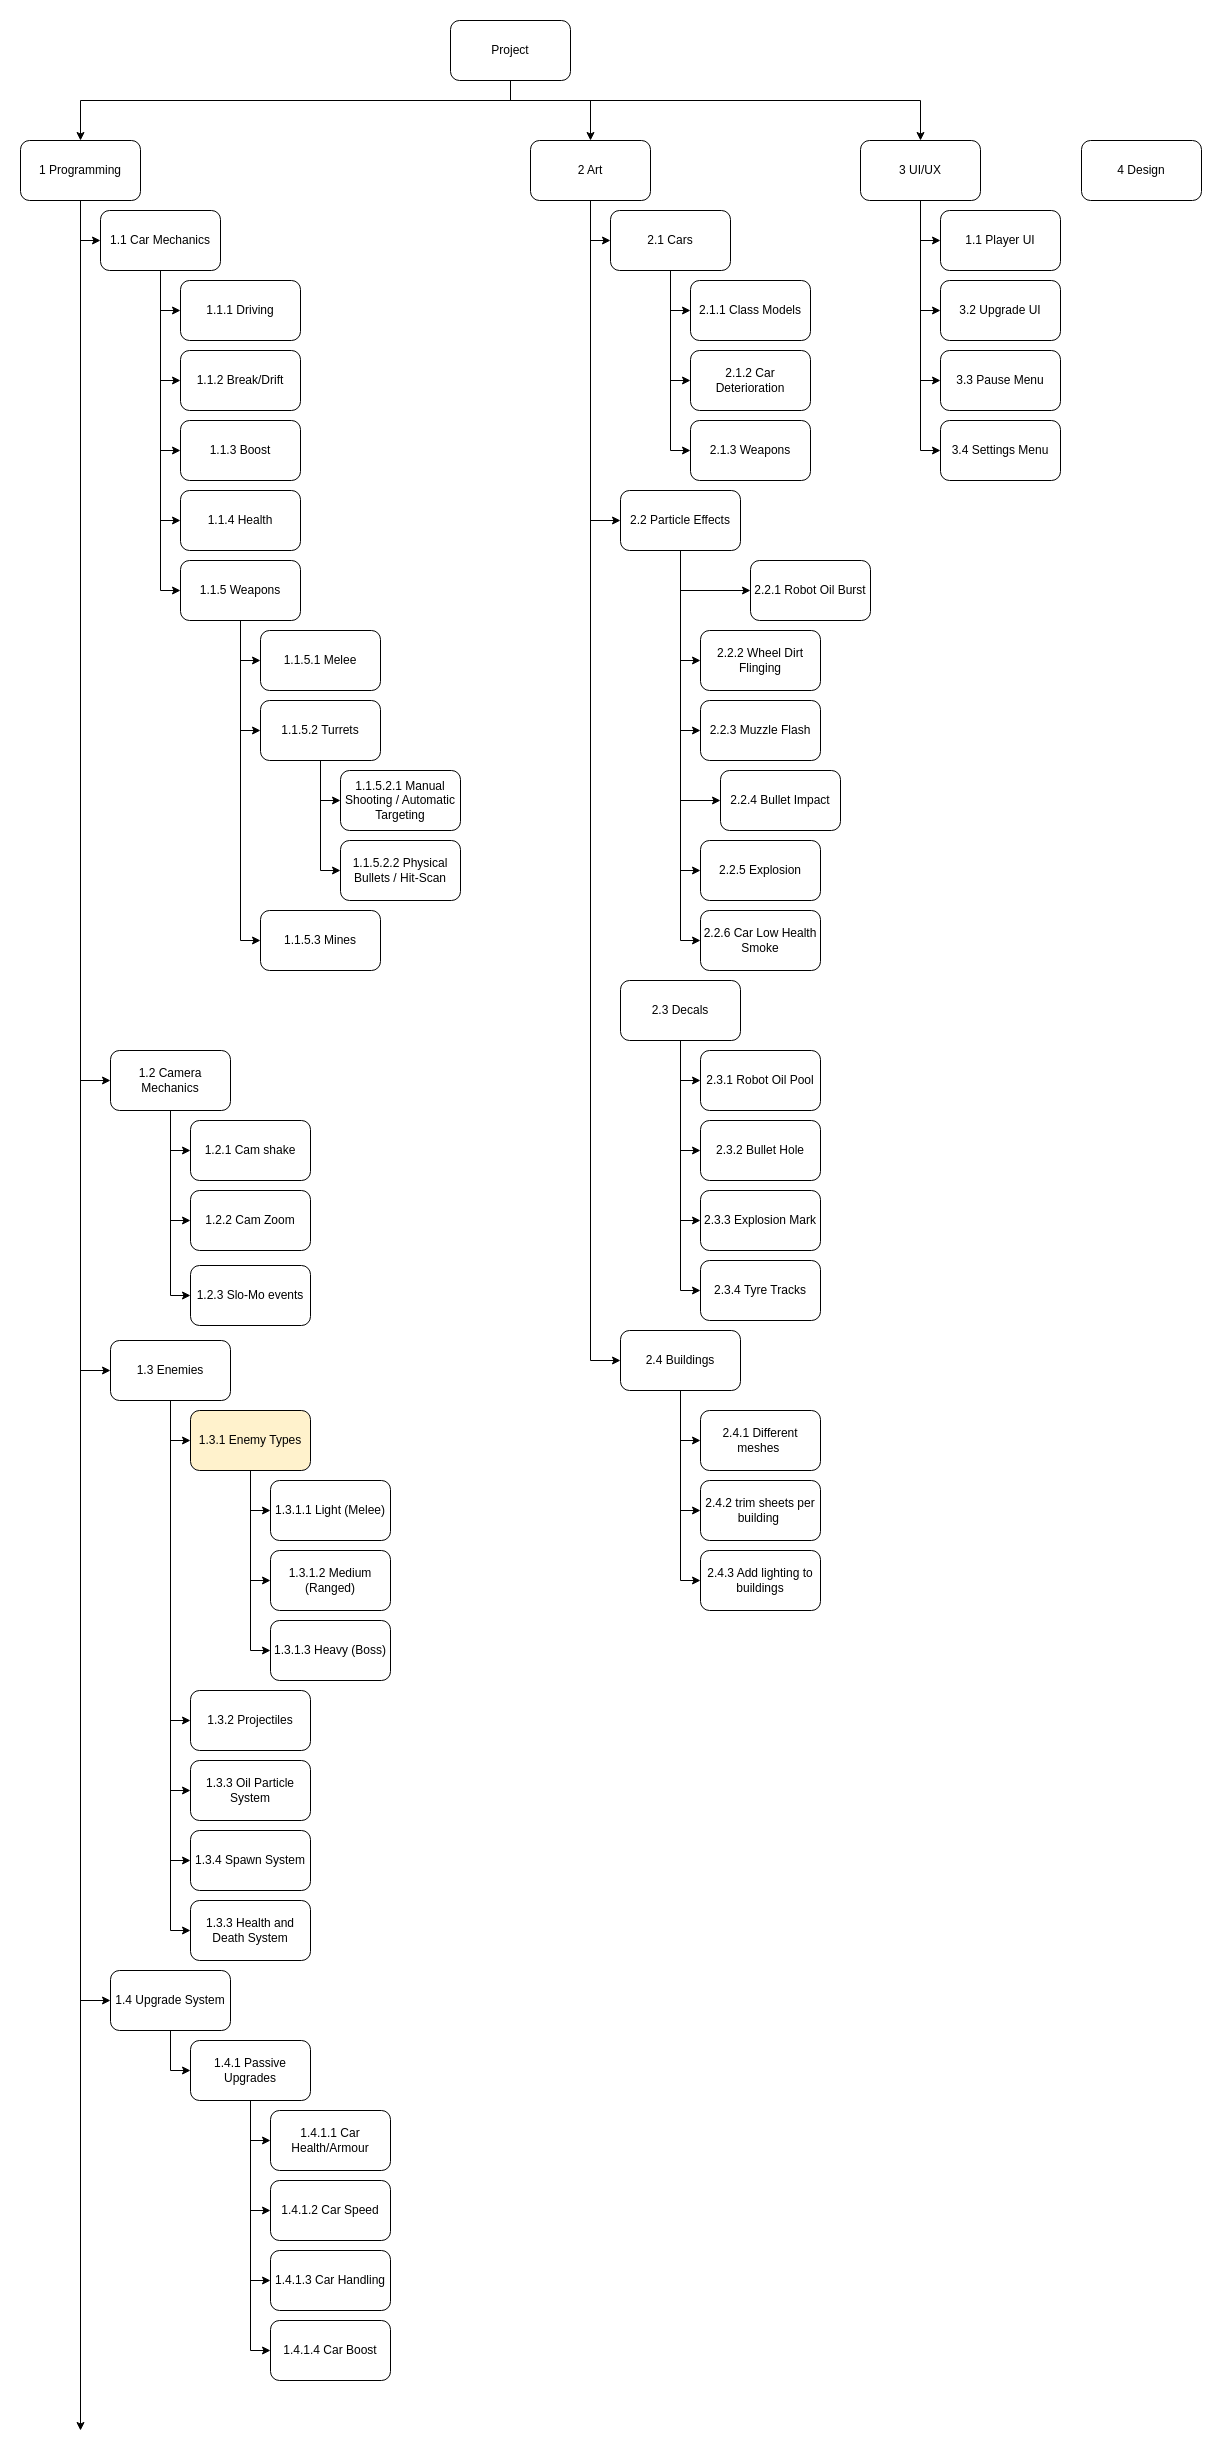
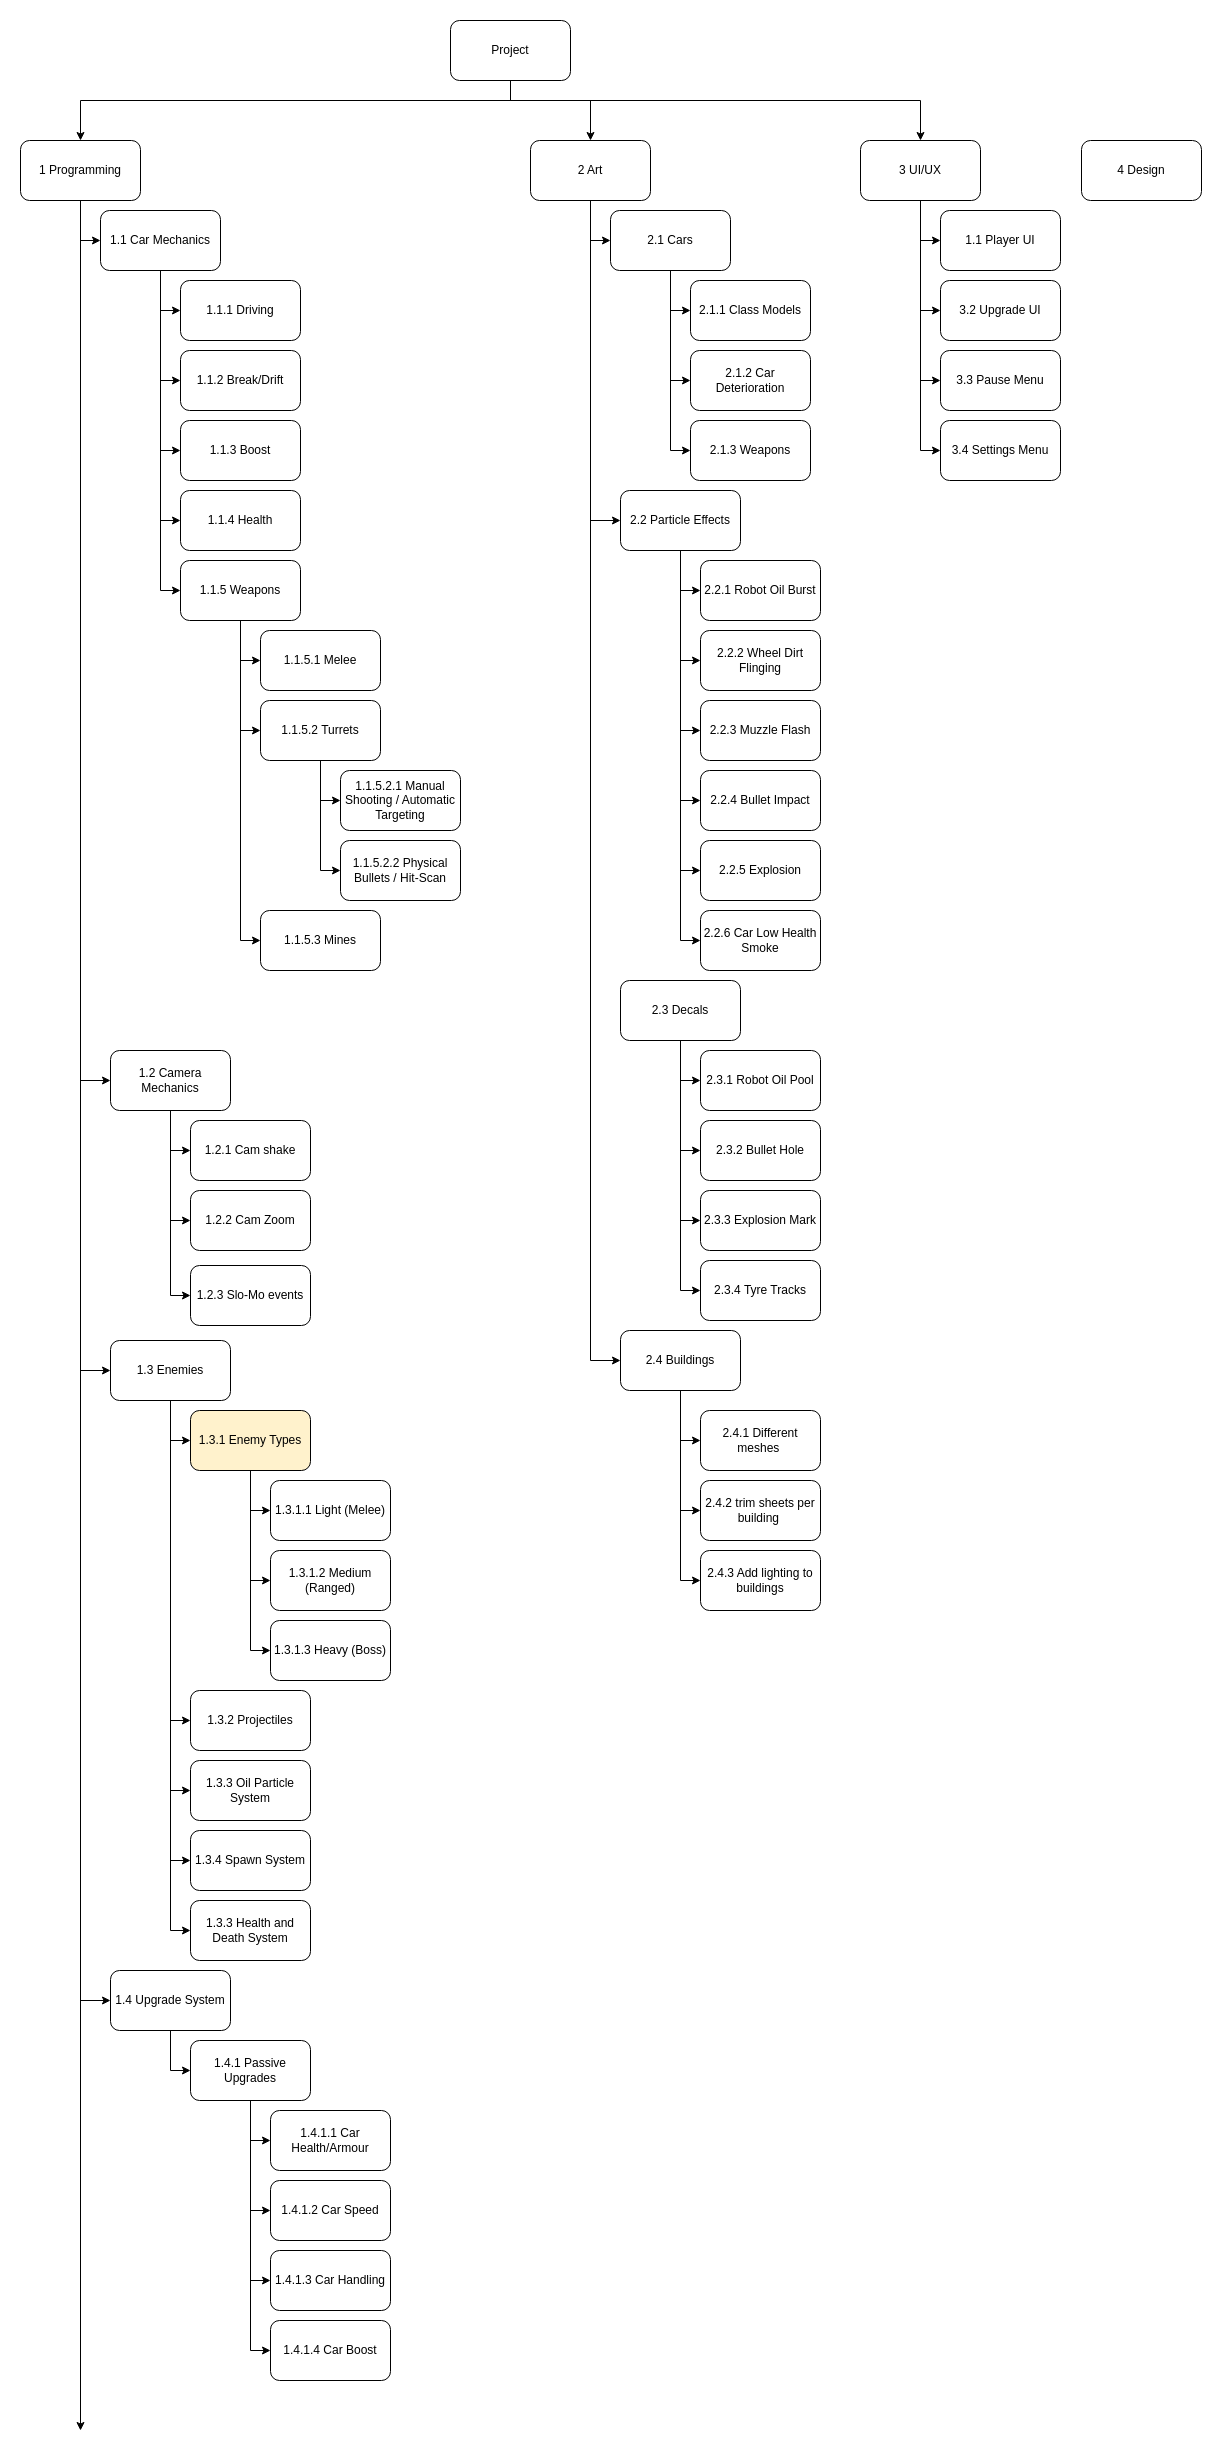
(811, 591) -> (761, 591)
(781, 801) -> (761, 801)
